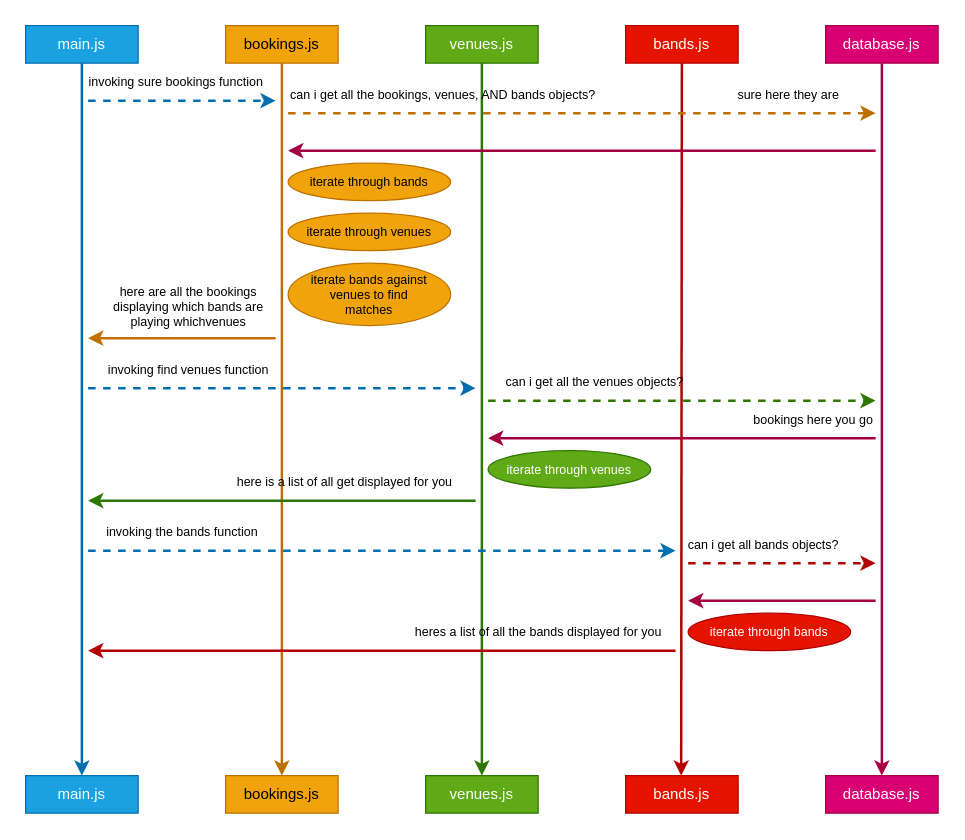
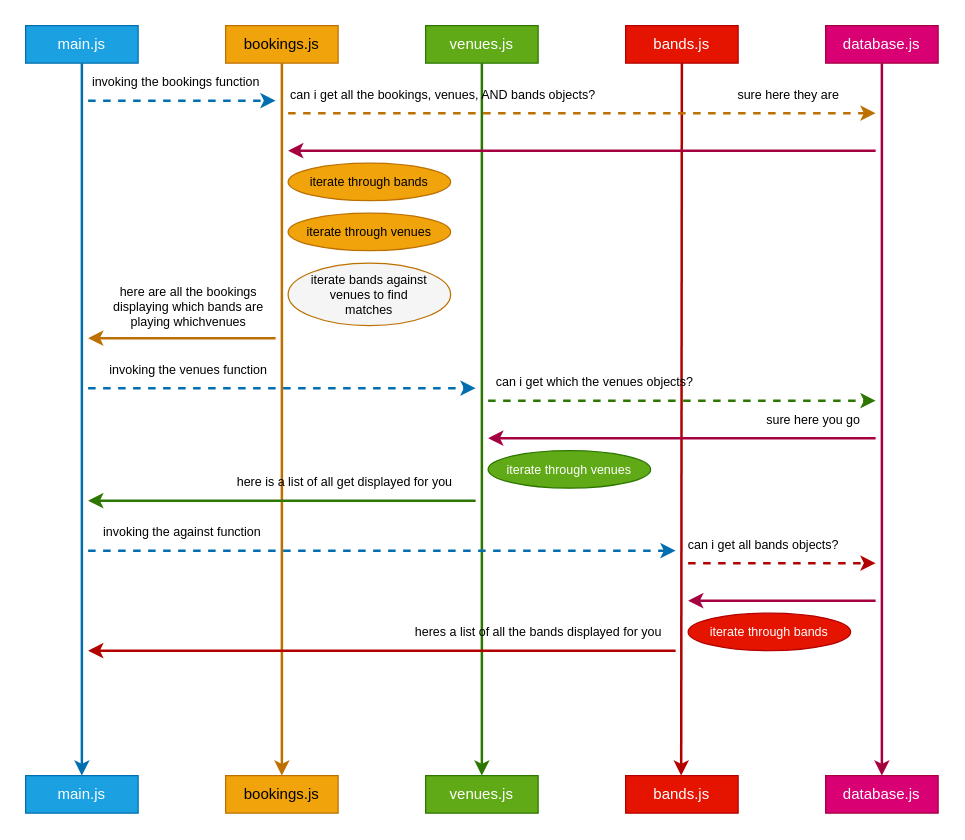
(176, 82) -> (176, 82)
(369, 294) -> (369, 294)
(189, 369) -> (189, 369)
(595, 382) -> (595, 382)
(814, 419) -> (814, 419)
(183, 532) -> (183, 532)
